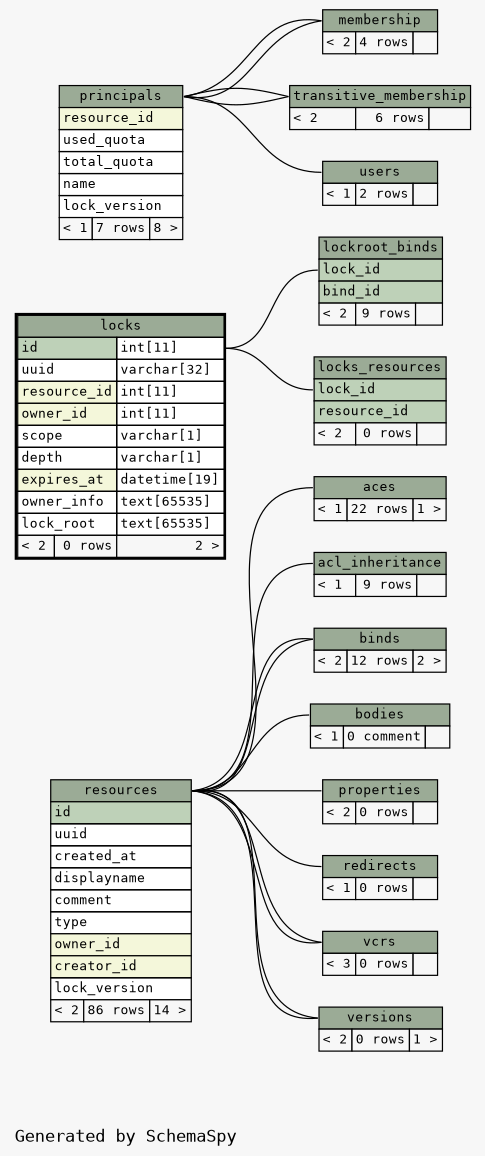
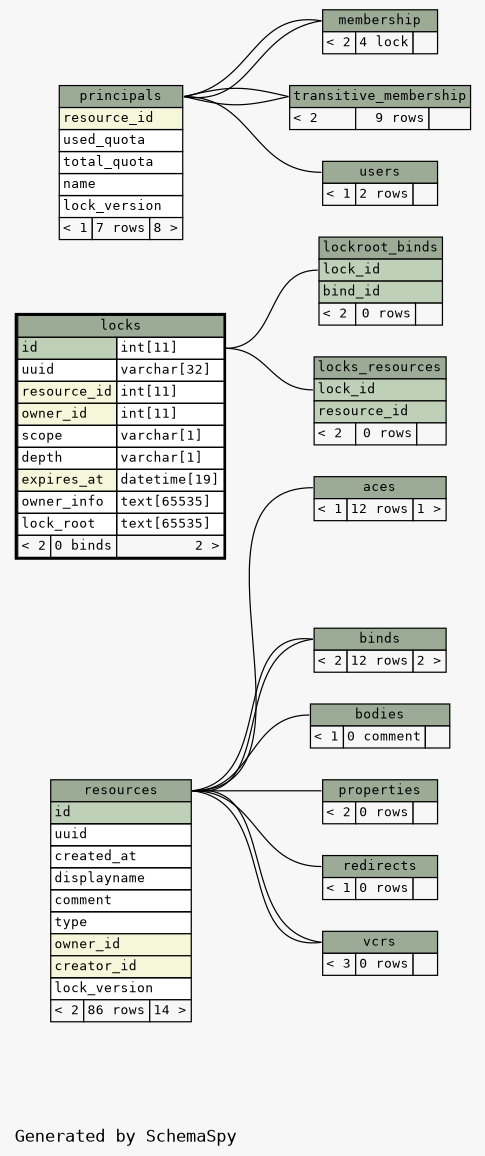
(384, 42) -> (384, 42)
(400, 118) -> (400, 118)
(387, 314) -> (387, 314)
(380, 509) -> (380, 509)
(88, 546) -> (84, 546)
(380, 574) -> none
(380, 1029) -> none
